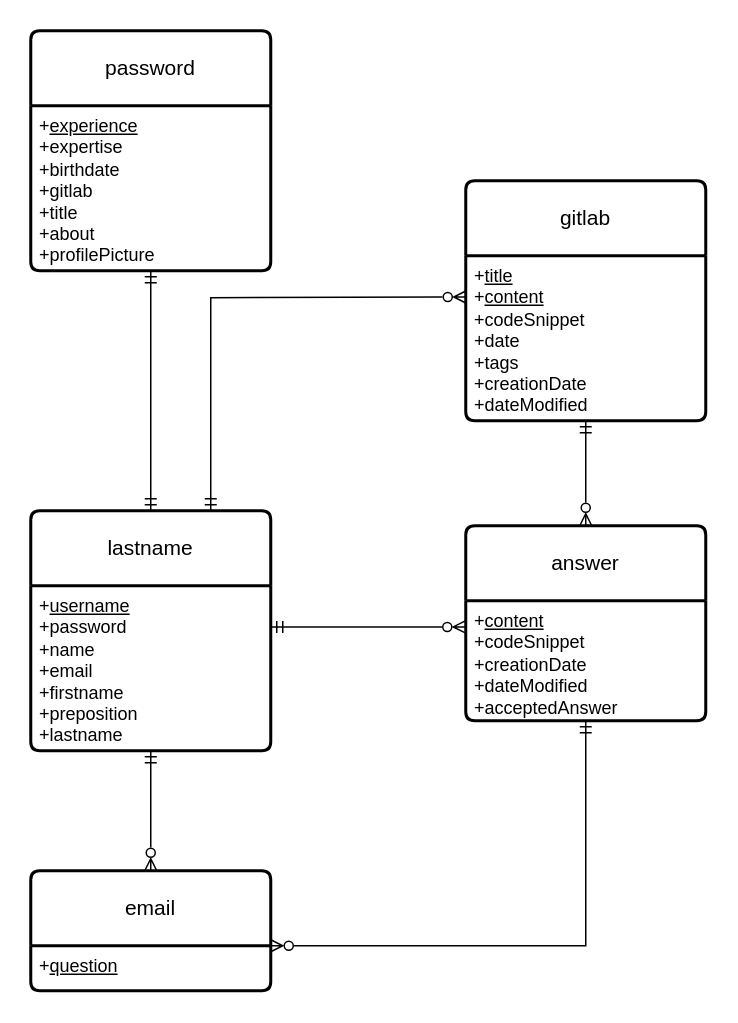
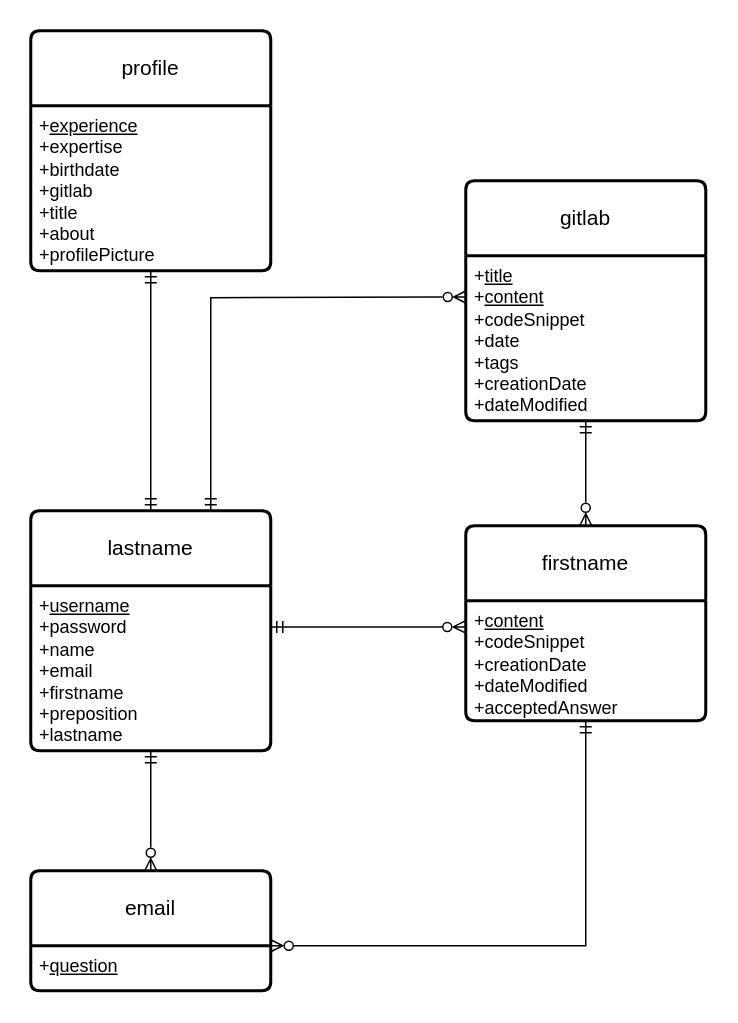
(151, 68) -> (151, 68)
(586, 563) -> (586, 563)
